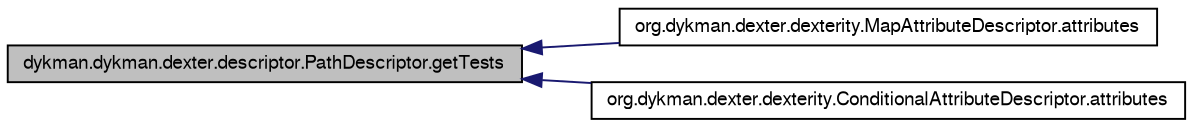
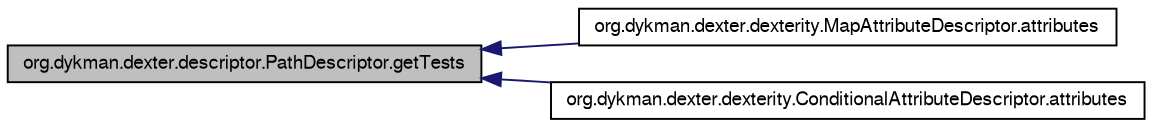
(265, 64) -> (245, 64)
